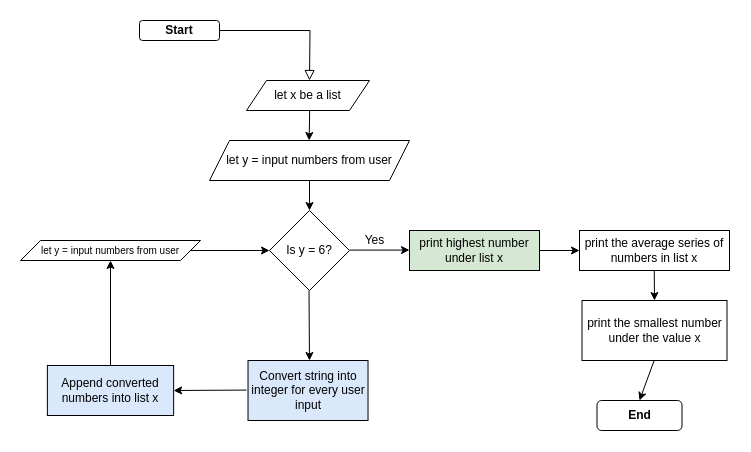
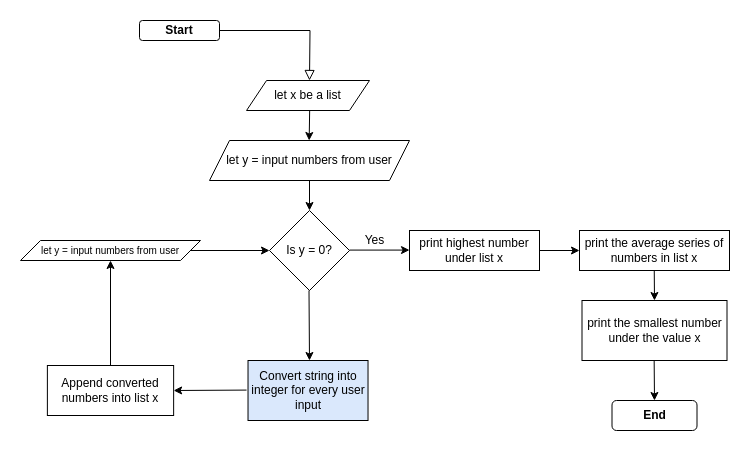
(310, 251) -> (310, 251)
(475, 251) -> (475, 251)
(111, 391) -> (111, 391)
(640, 416) -> (655, 416)
